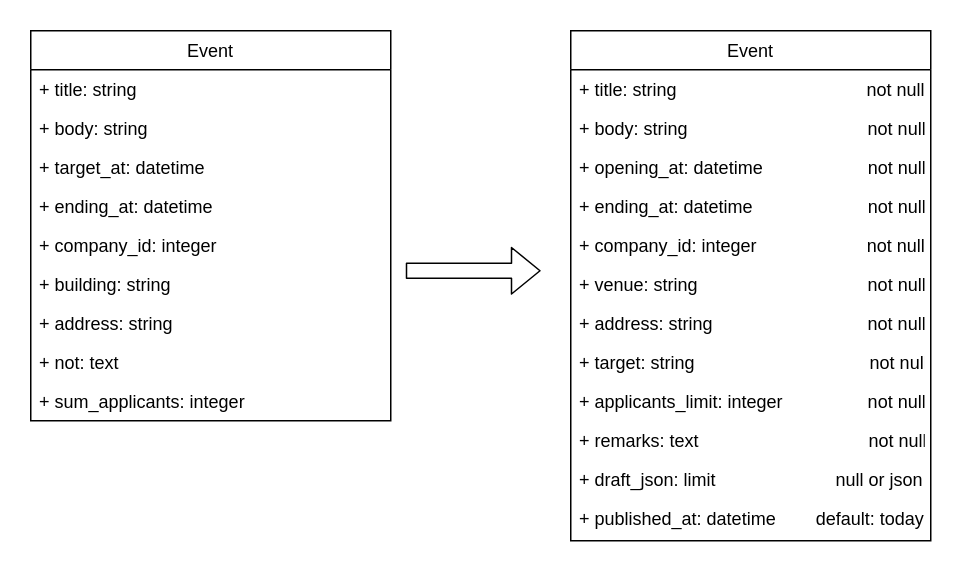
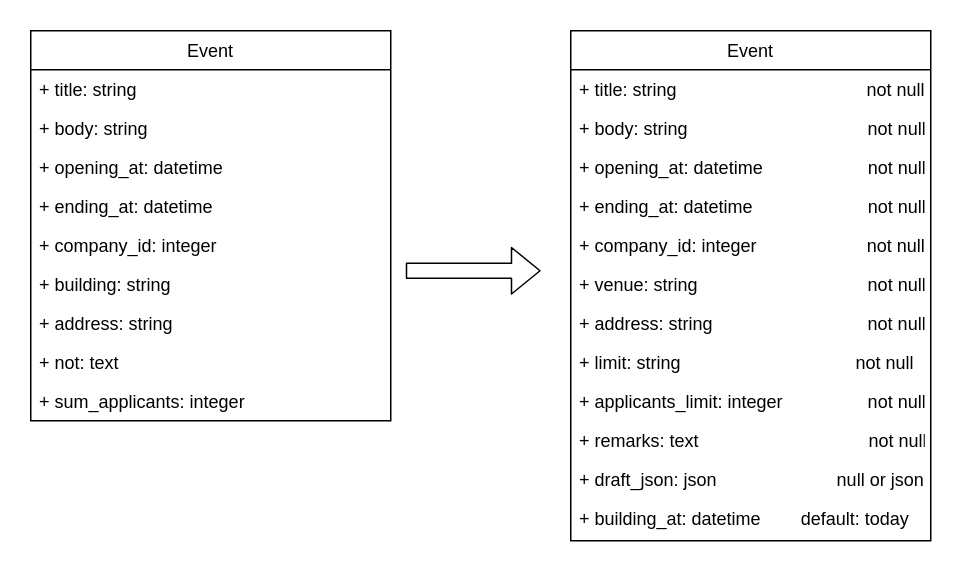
(135, 168) -> (138, 168)
(820, 363) -> (808, 363)
(805, 480) -> (807, 480)
(780, 519) -> (773, 519)
